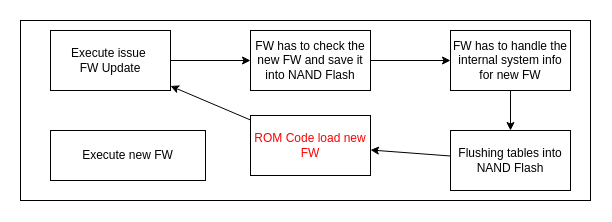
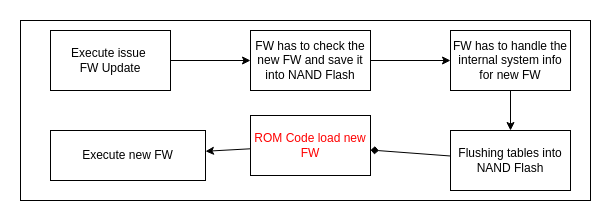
(213, 104) -> (231, 150)
(379, 151) -> (379, 151)
